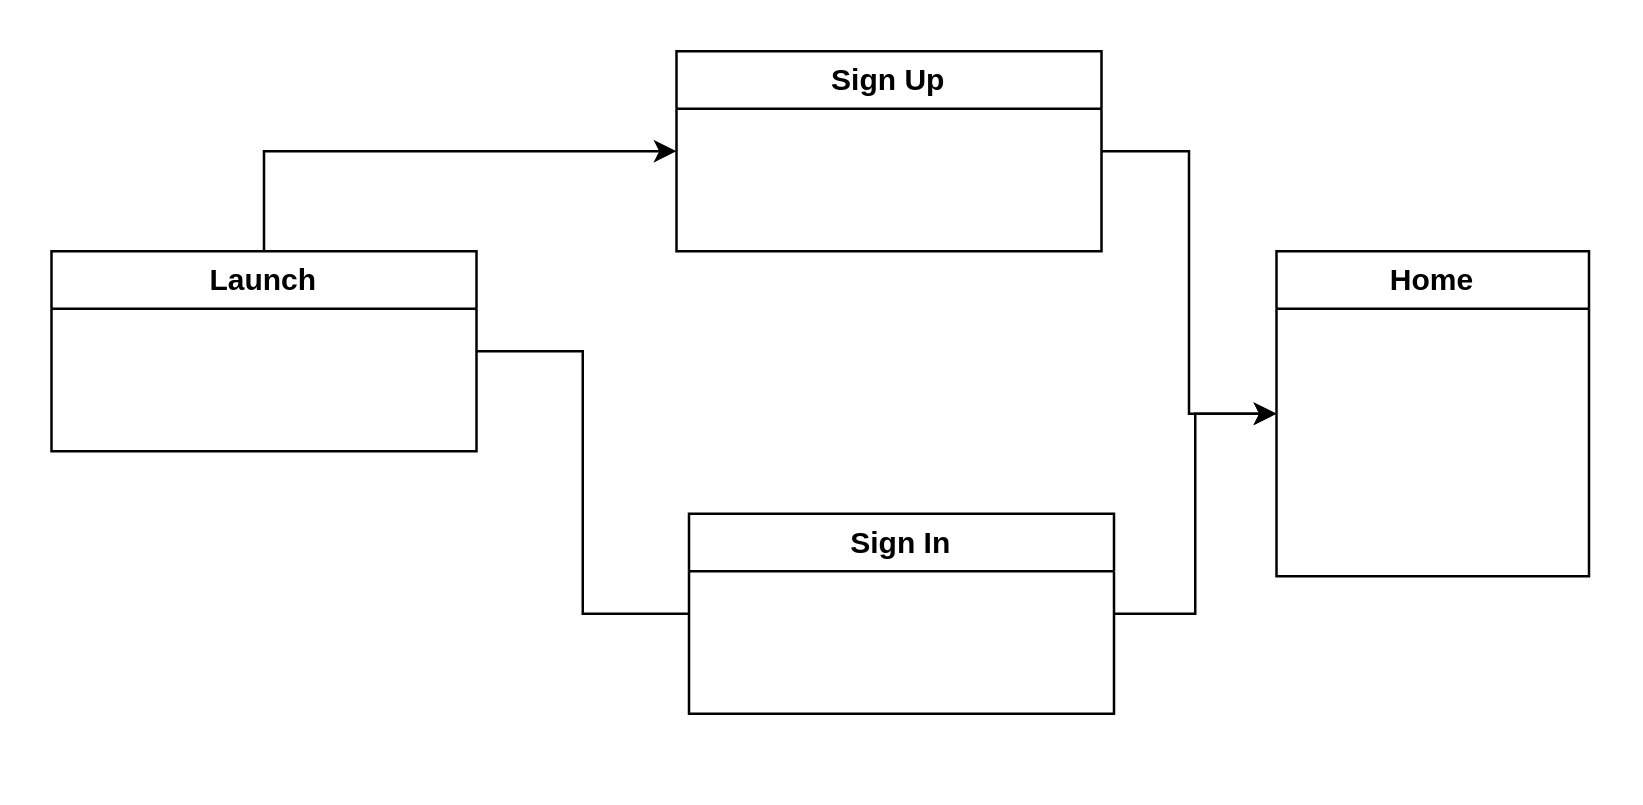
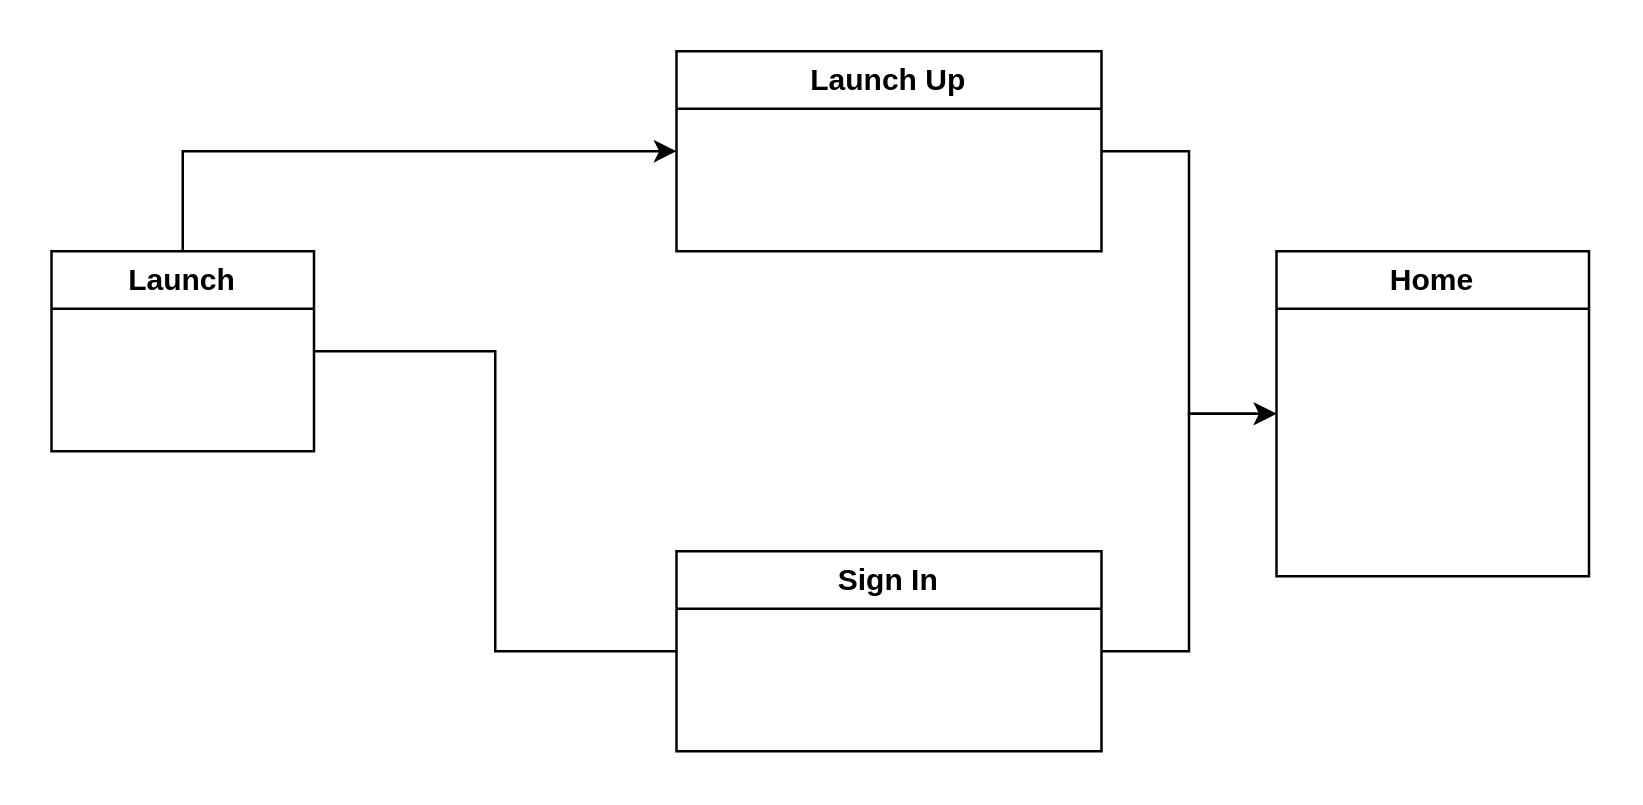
(889, 81) -> (889, 81)
(264, 351) -> (183, 351)
(901, 614) -> (889, 651)
